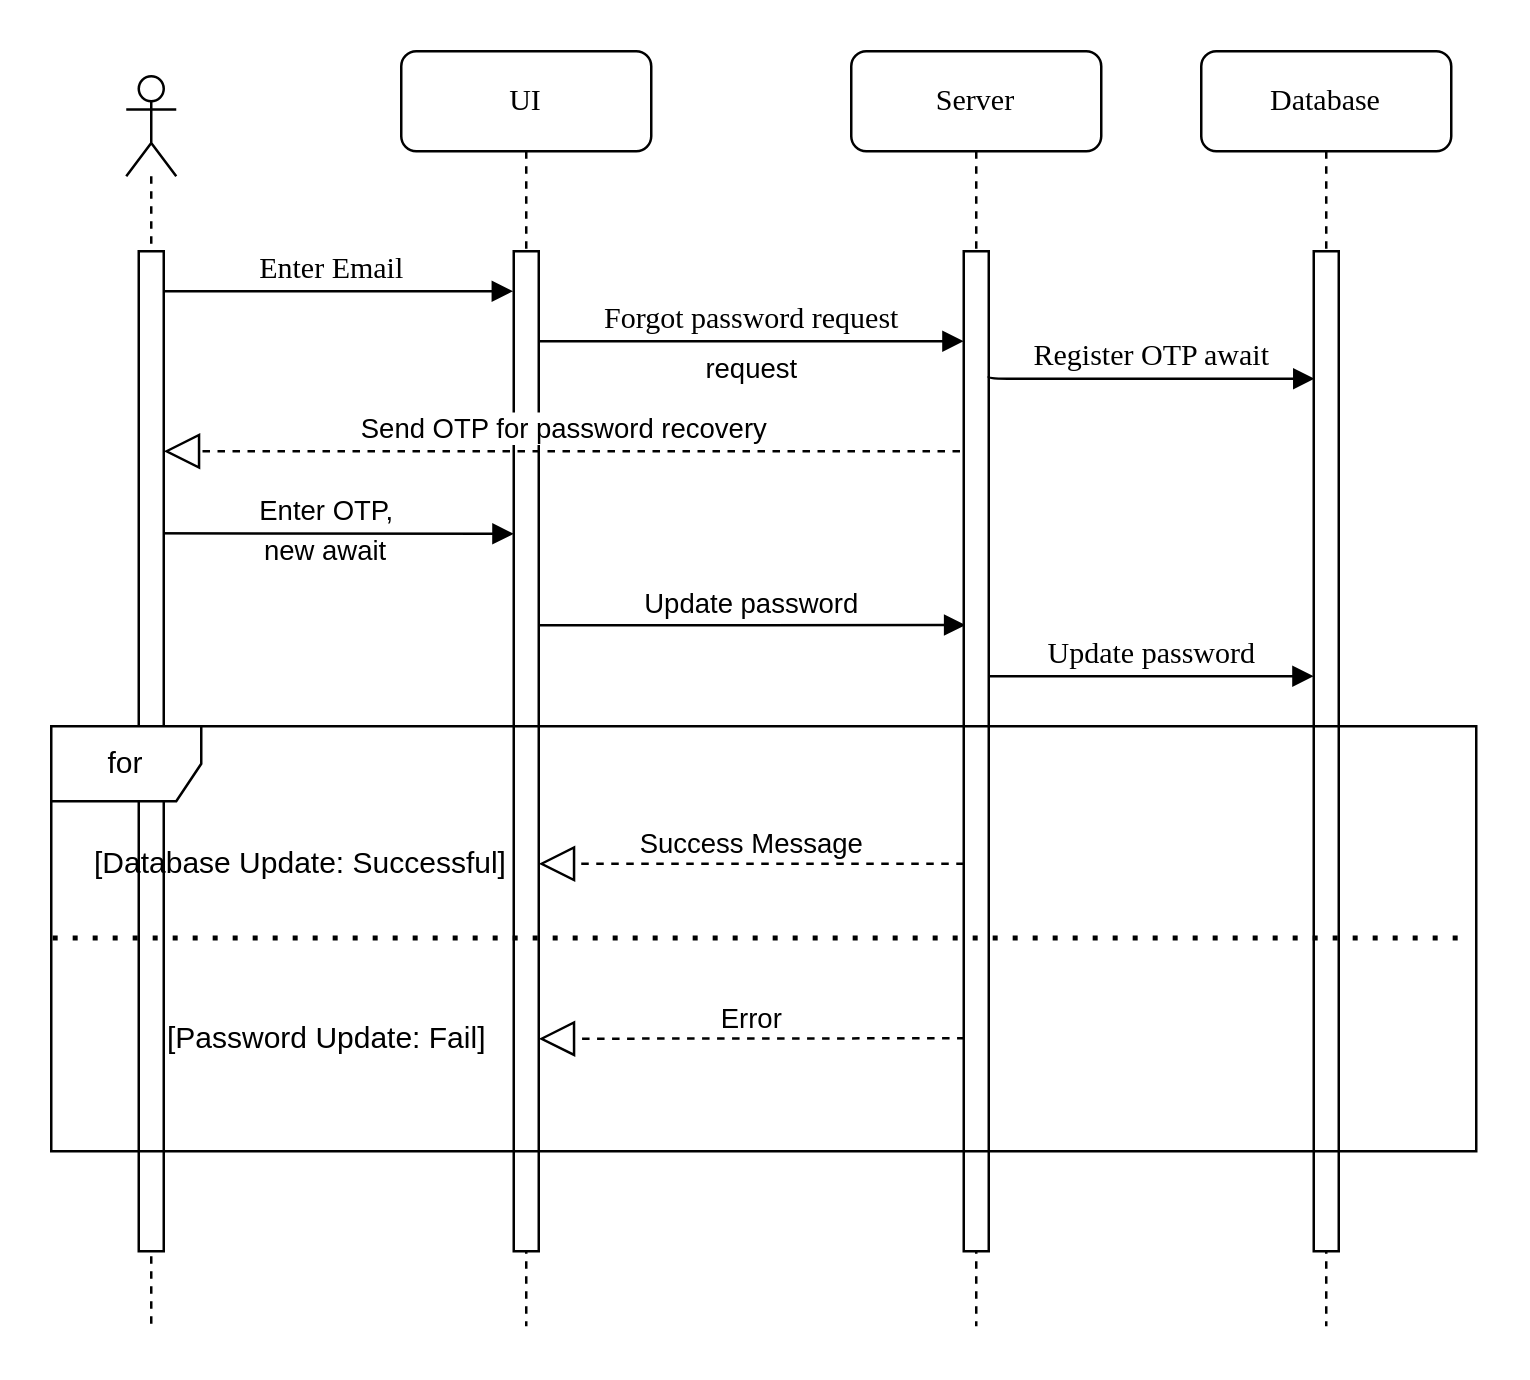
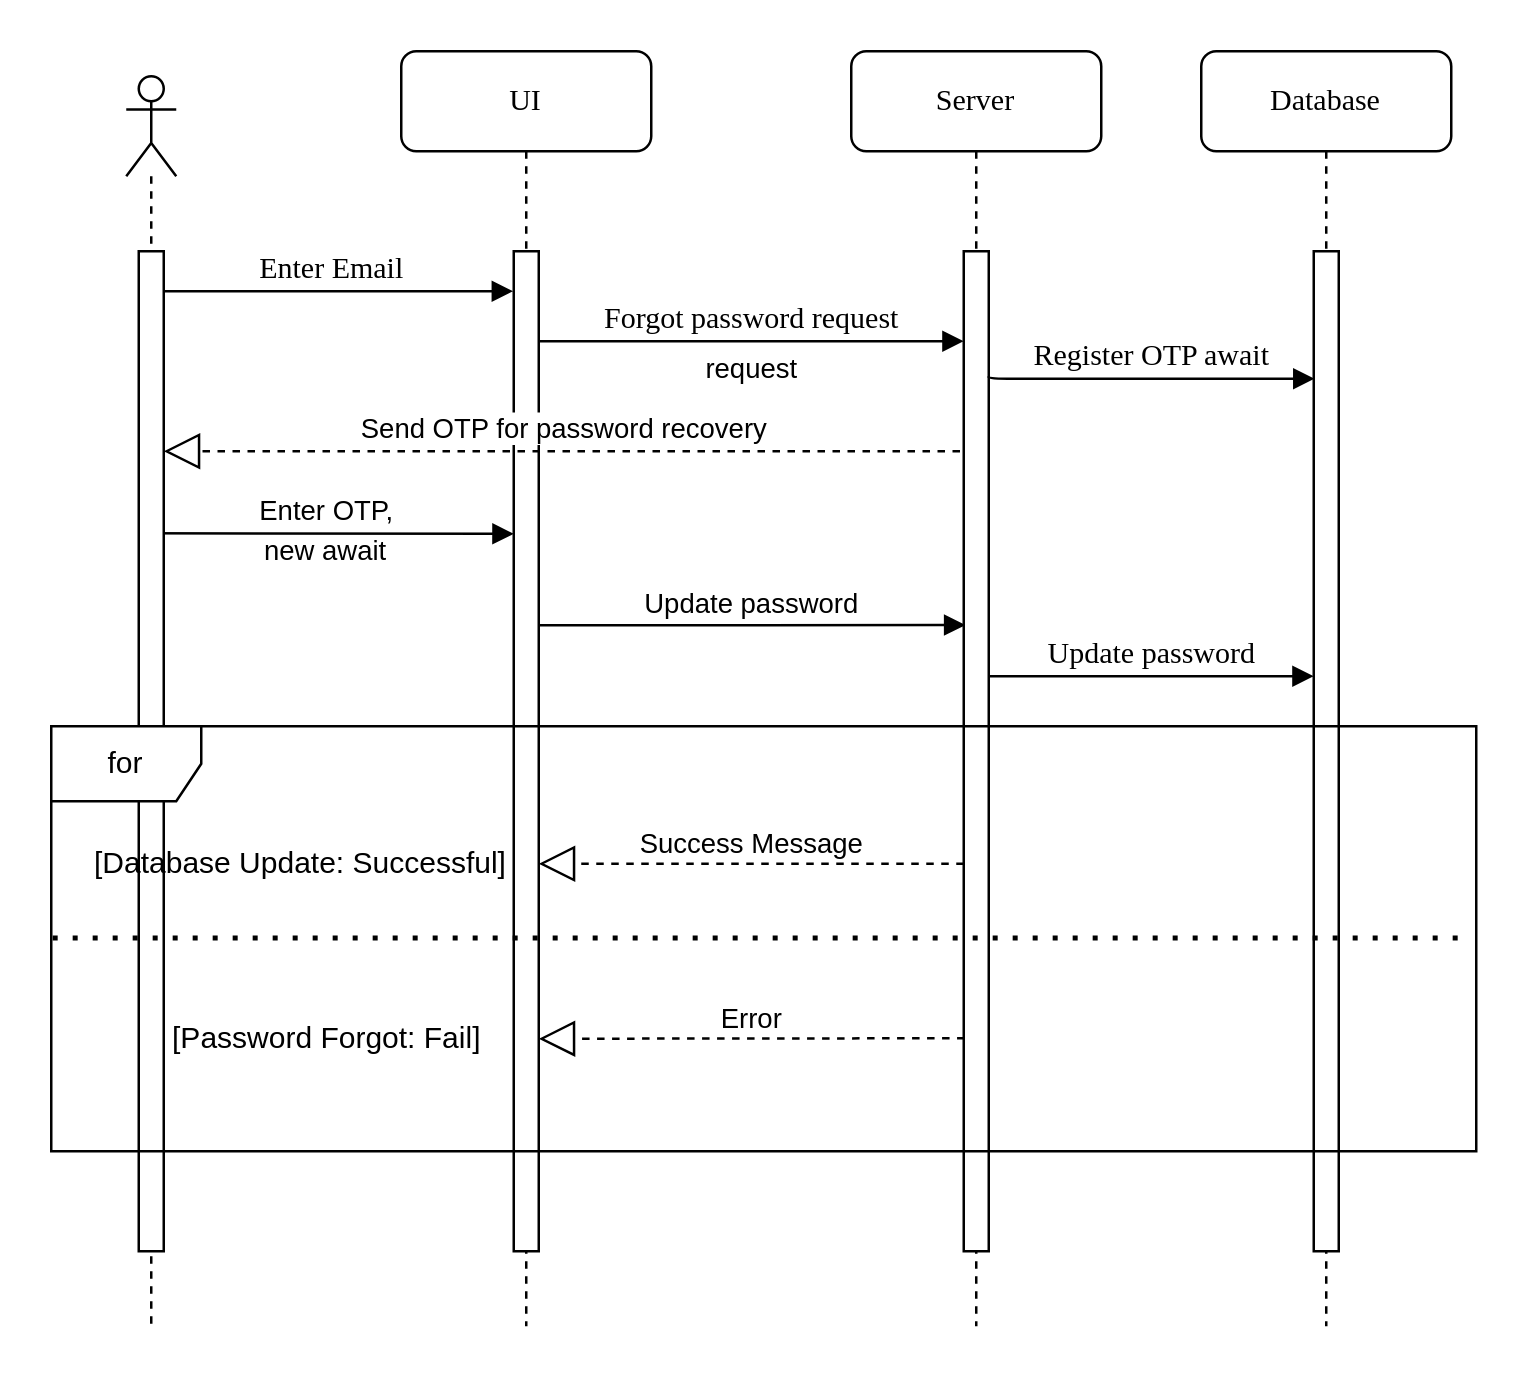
(328, 1039) -> (328, 1039)
